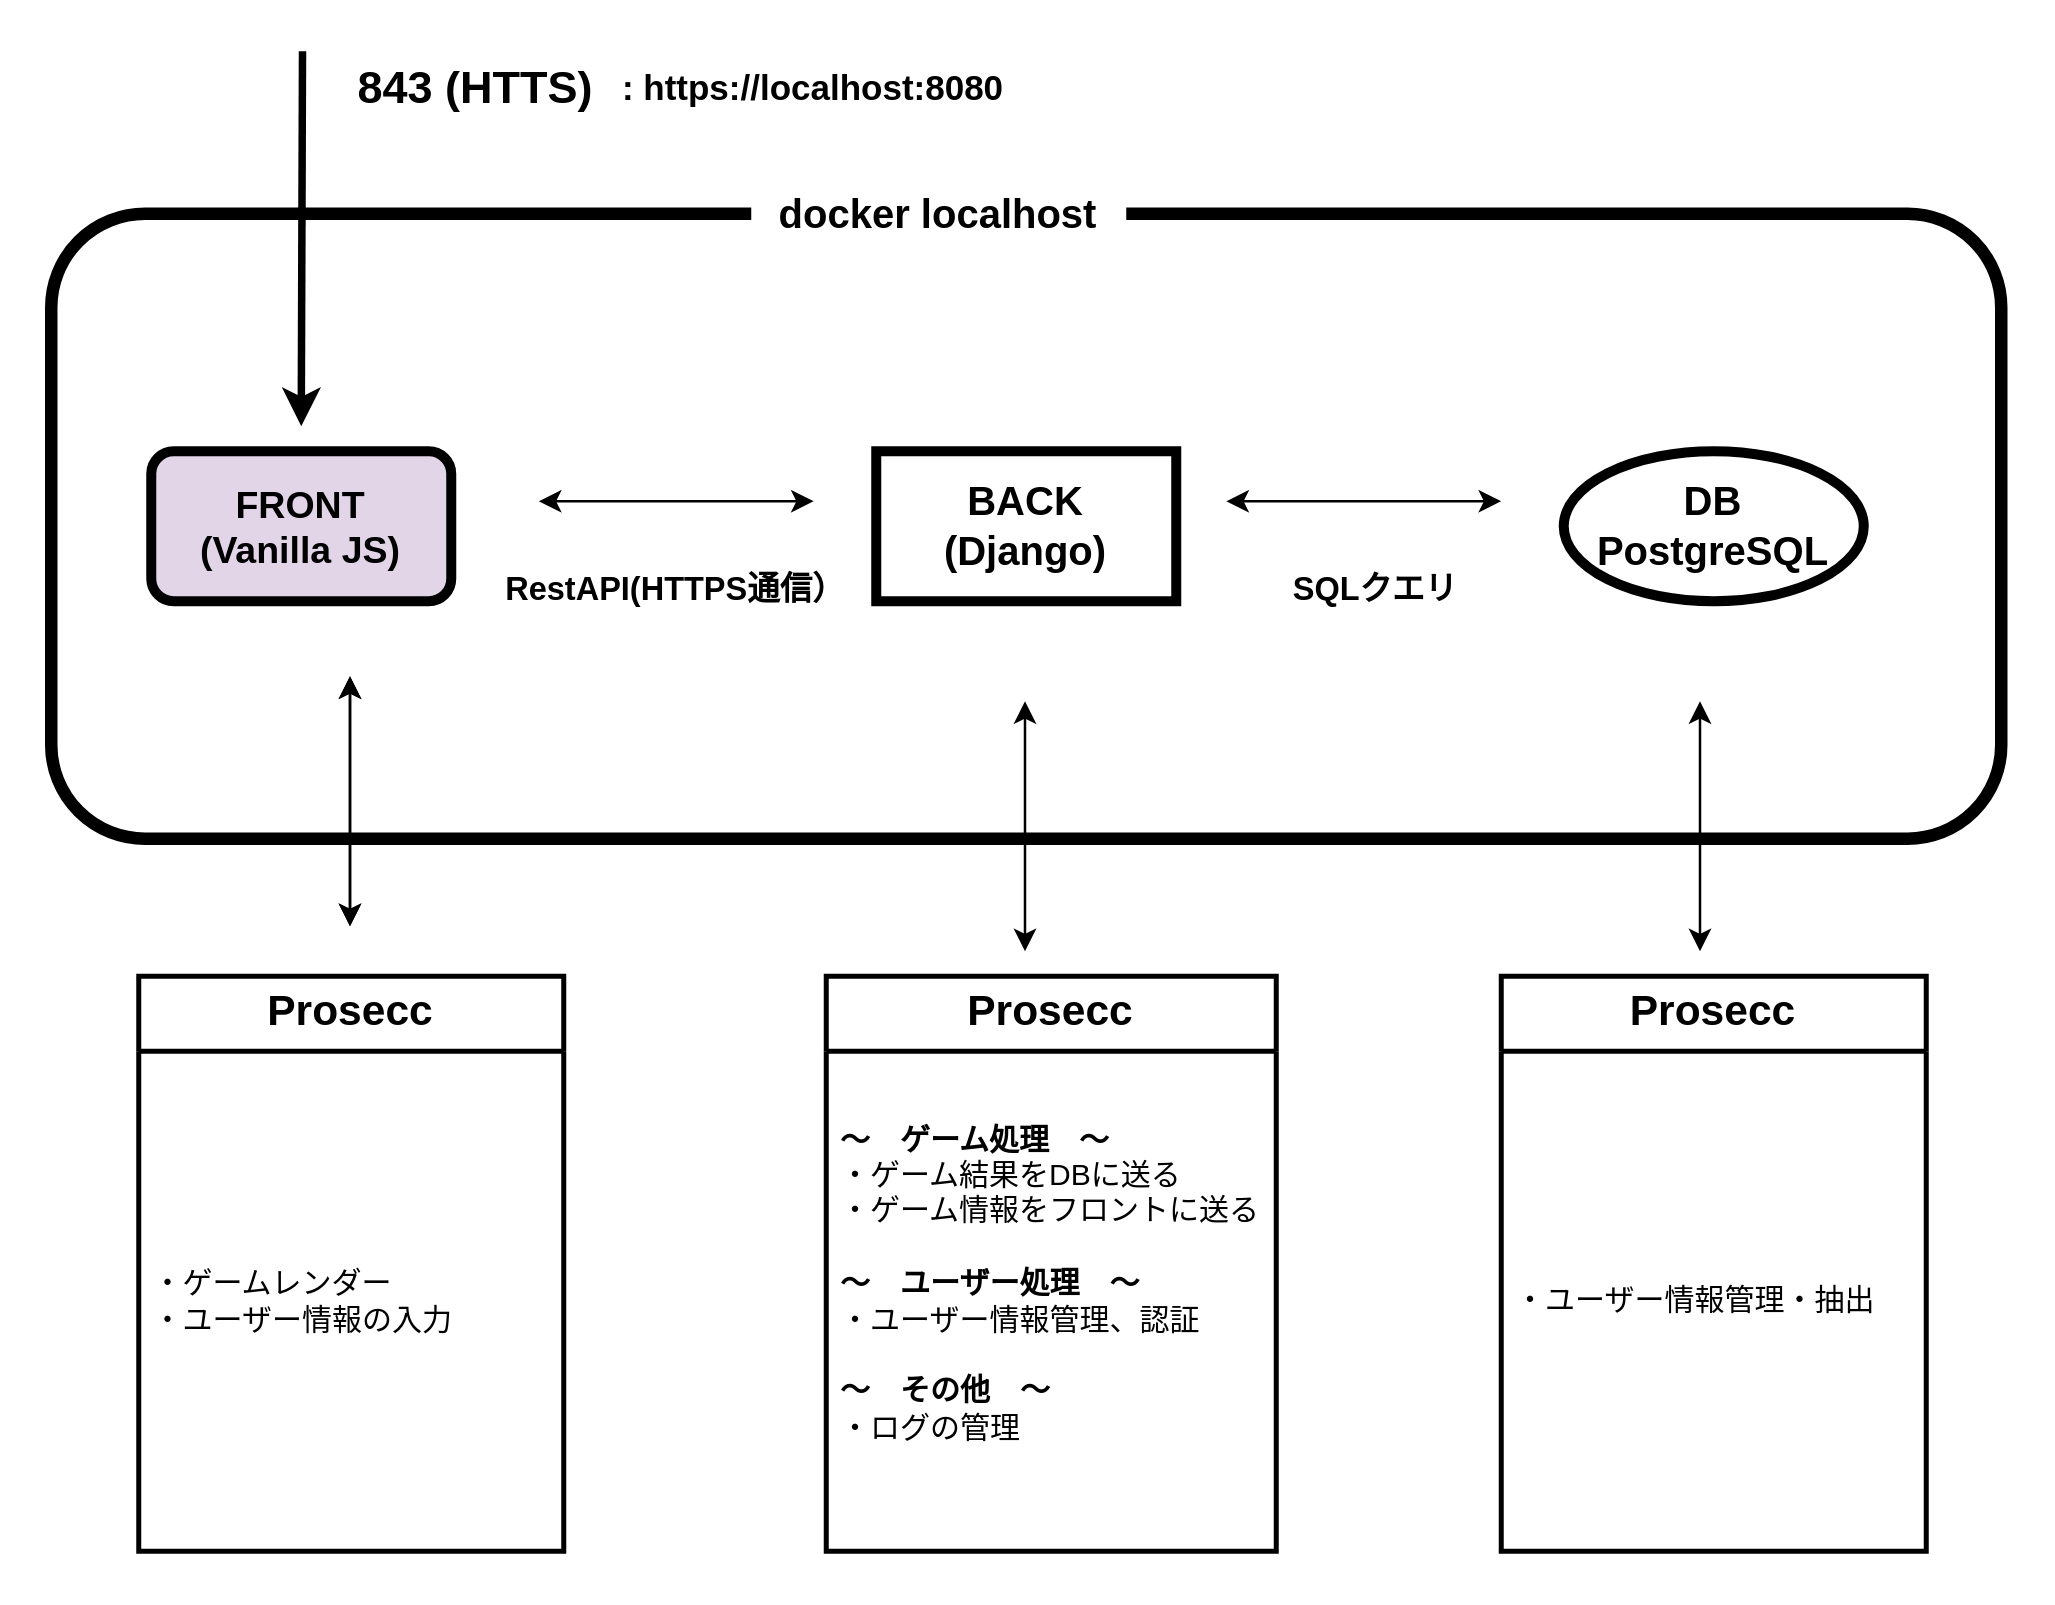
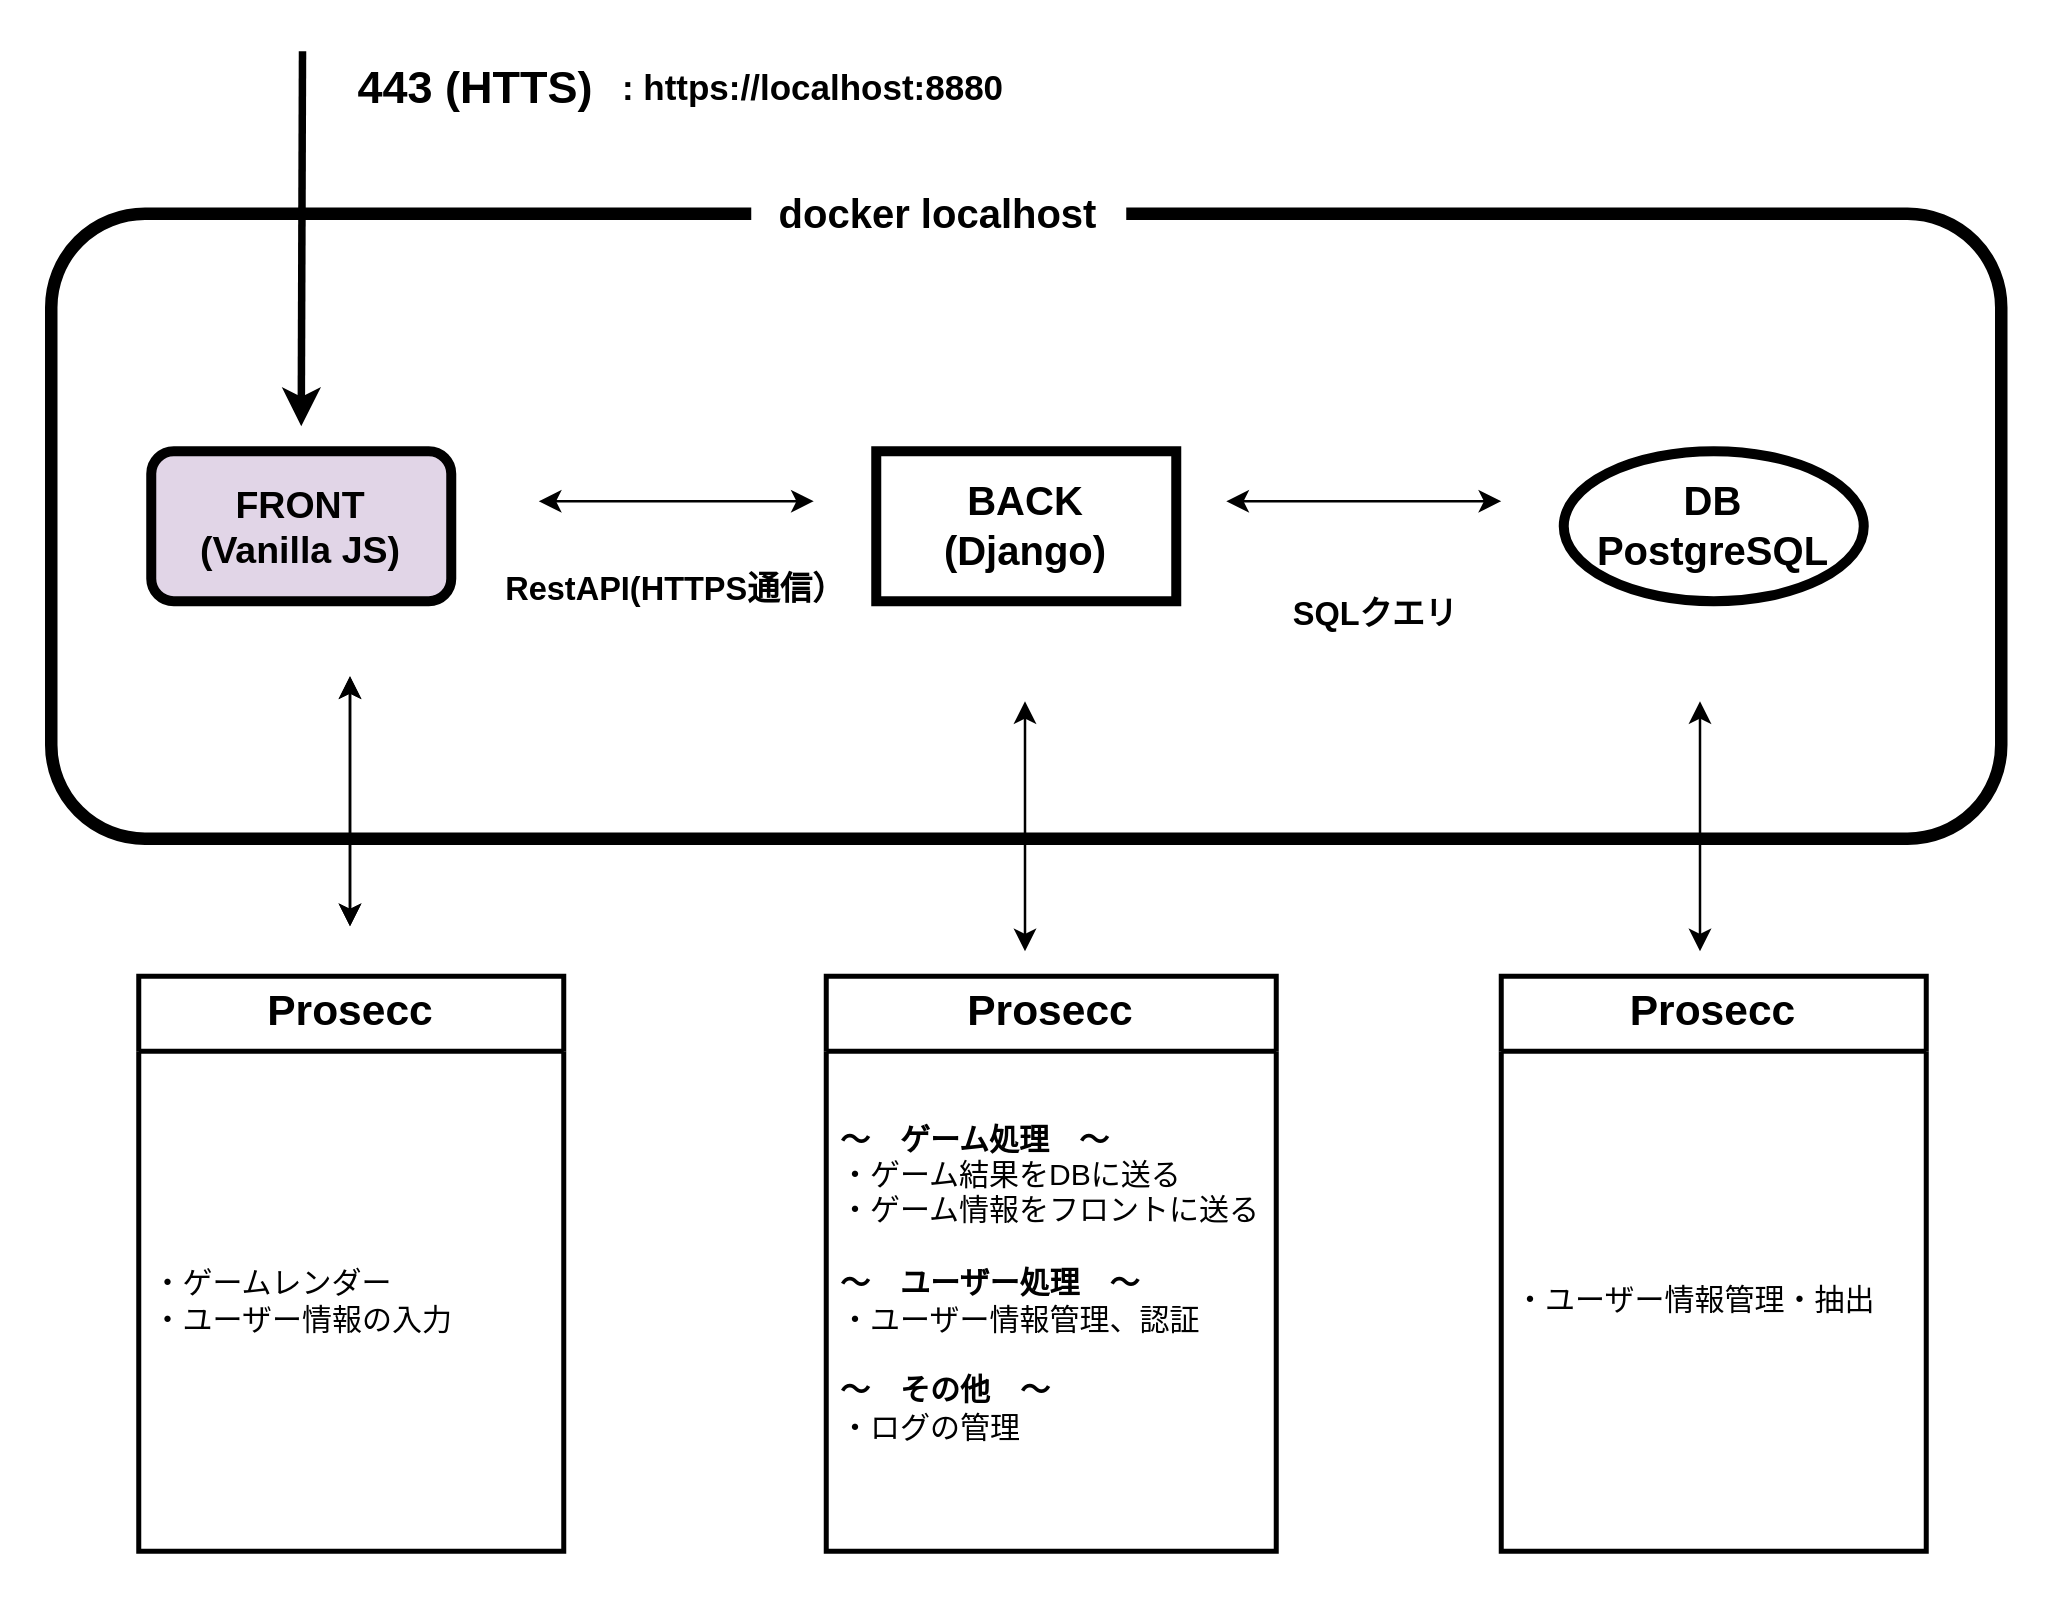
(476, 89) -> (476, 89)
(814, 89) -> (814, 89)
(1376, 589) -> (1376, 614)
